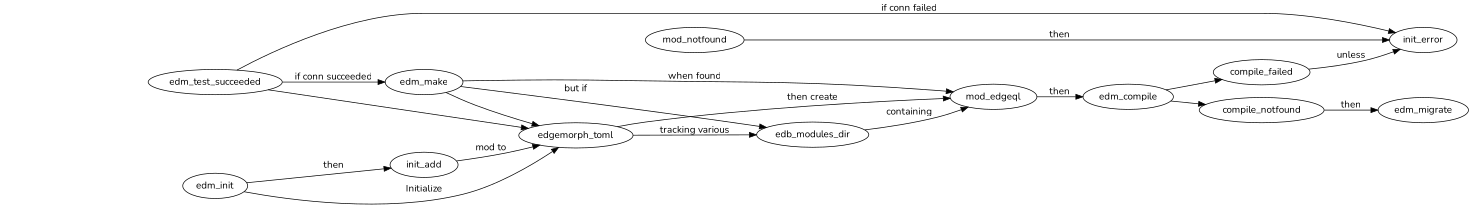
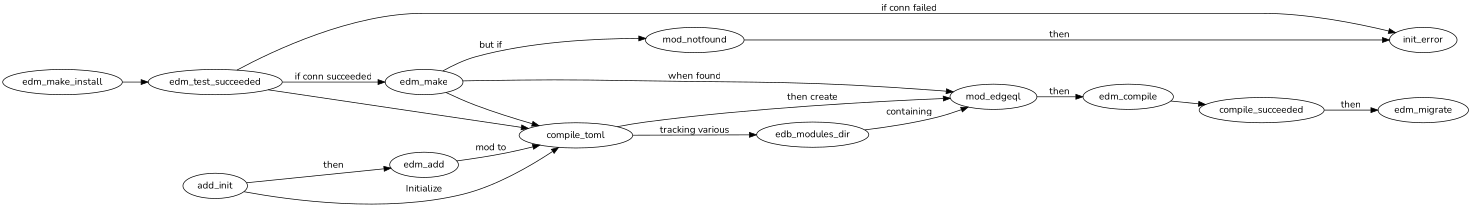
(1262, 72) -> none
none -> (63, 82)
(610, 106) -> (539, 44)
(1262, 110) -> (1262, 110)
(576, 135) -> (576, 135)
(424, 165) -> (424, 165)
(215, 186) -> (215, 186)
